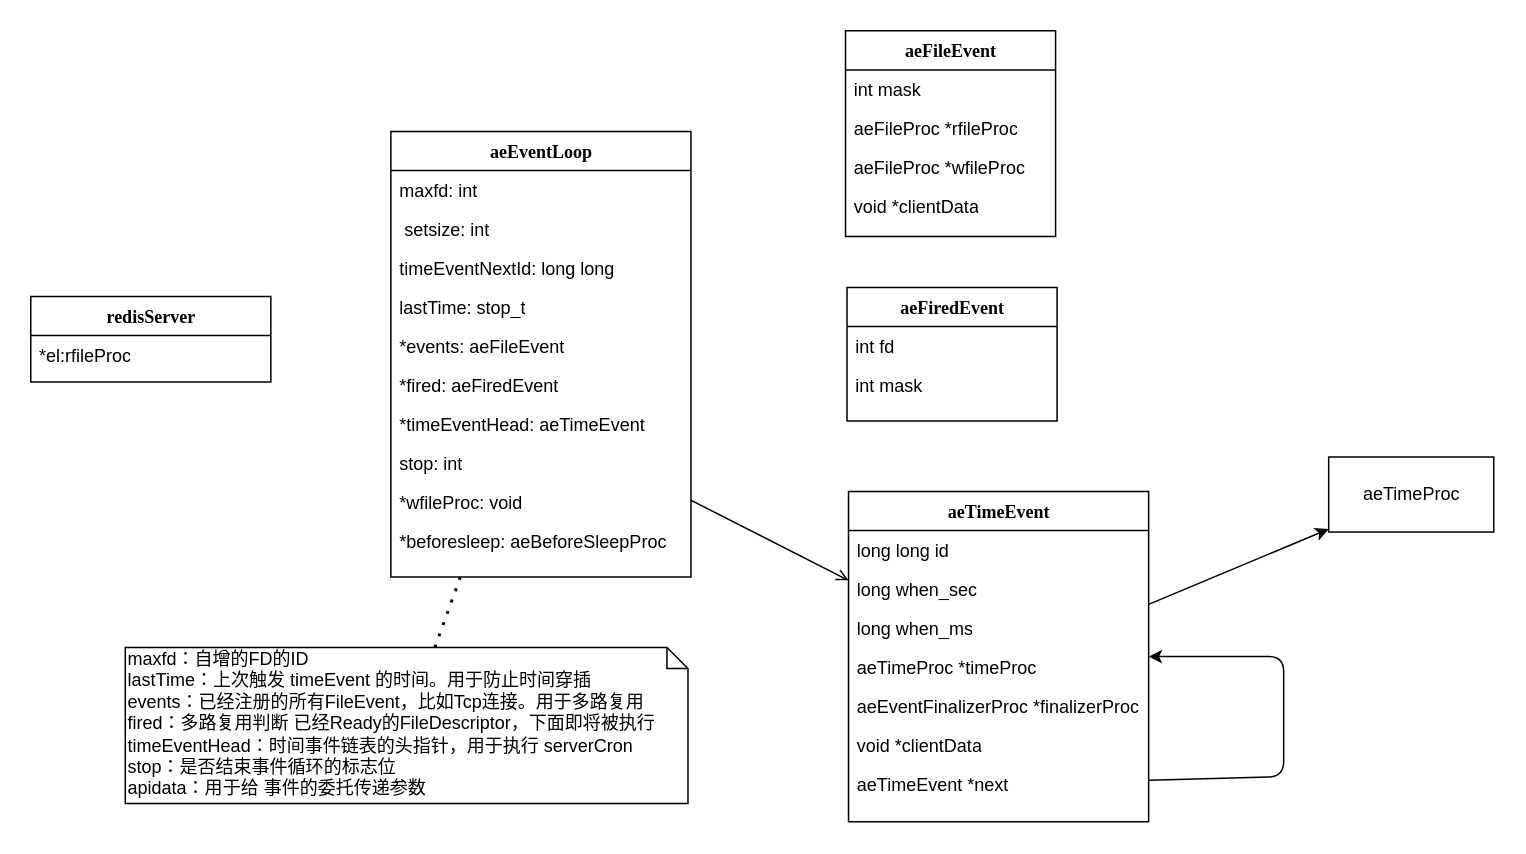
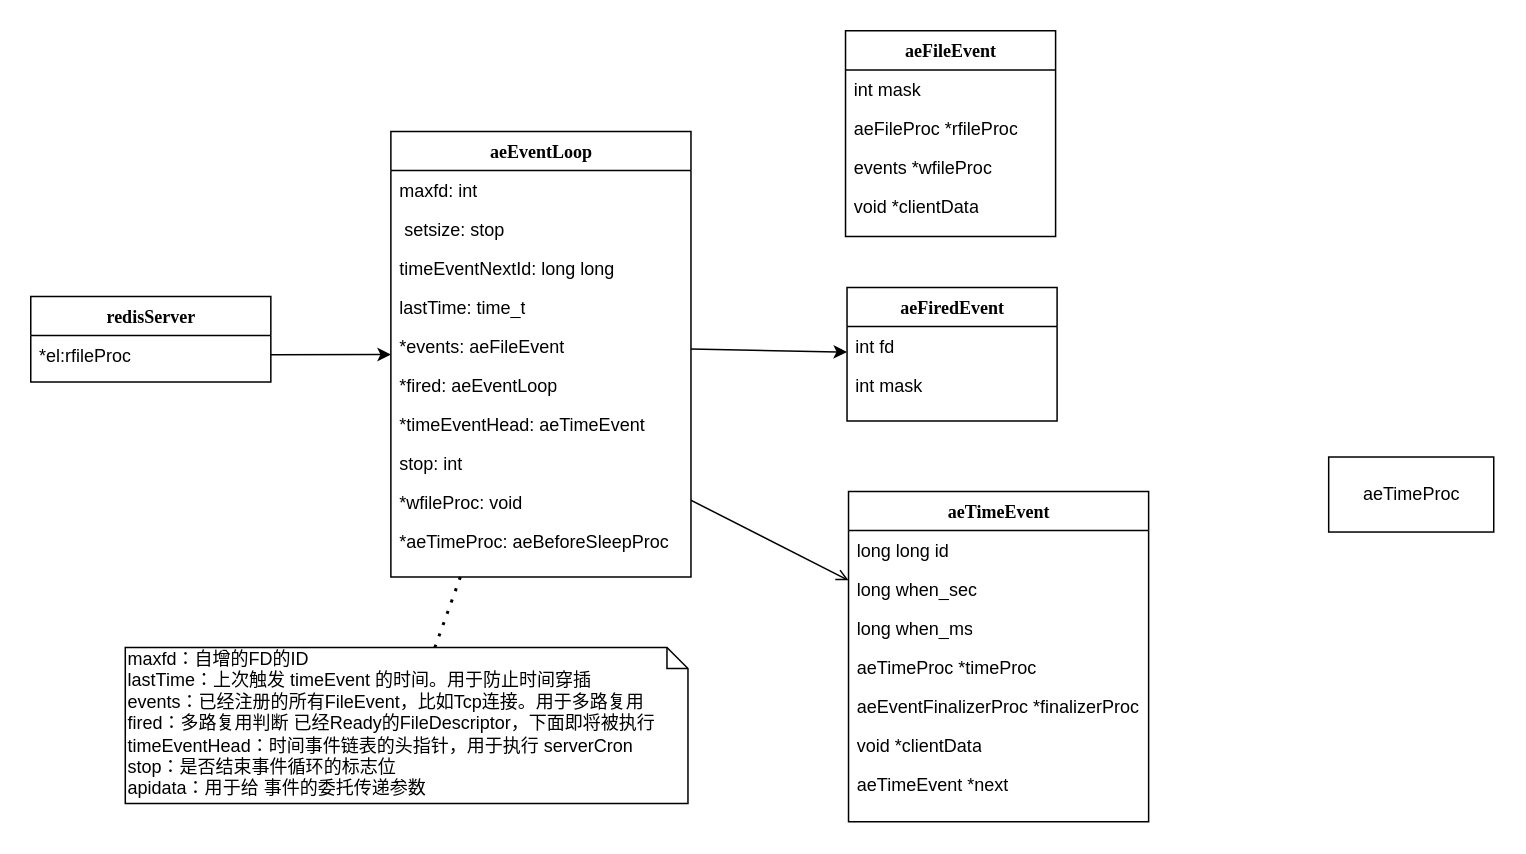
(948, 169) -> (933, 169)
(451, 231) -> (458, 231)
(471, 309) -> (469, 309)
none -> (764, 350)
none -> (326, 354)
(491, 387) -> (488, 387)
(542, 553) -> (542, 543)
(1233, 568) -> none
(1283, 721) -> none
